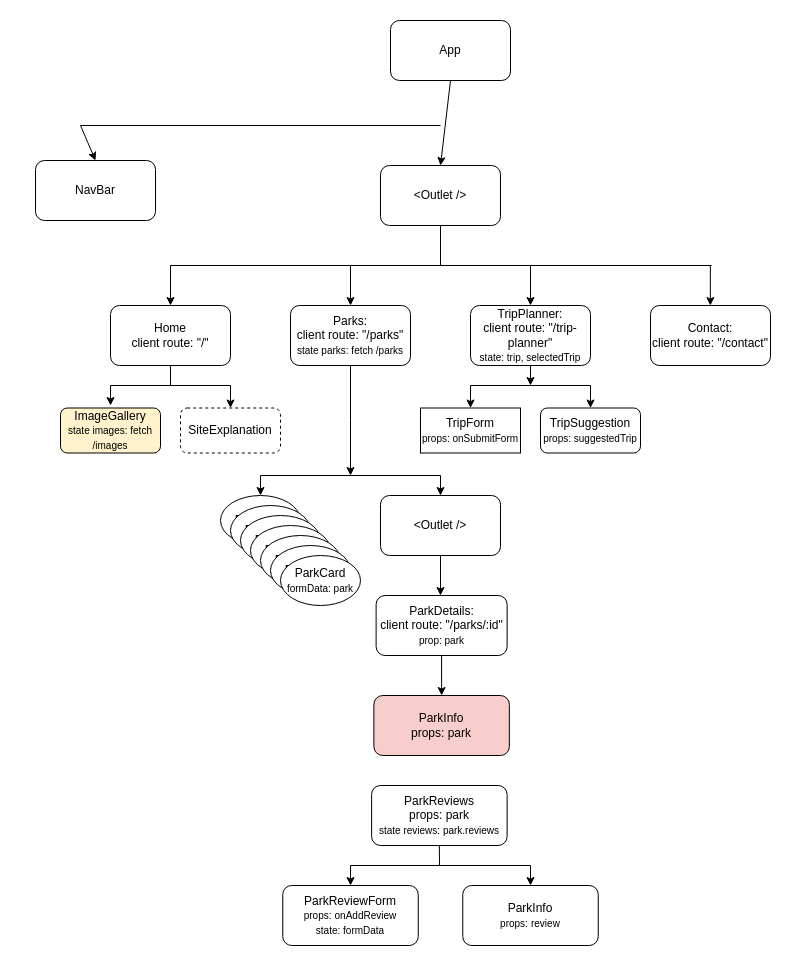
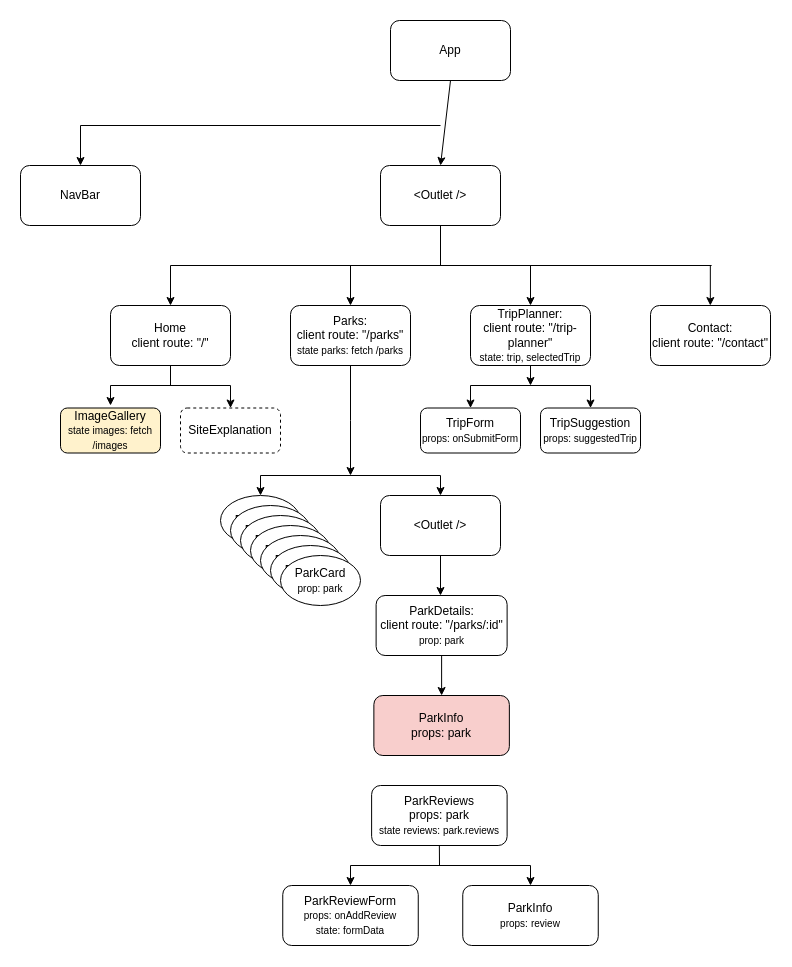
(96, 191) -> (81, 196)
(471, 431) -> (471, 431)
(321, 581) -> (321, 581)
